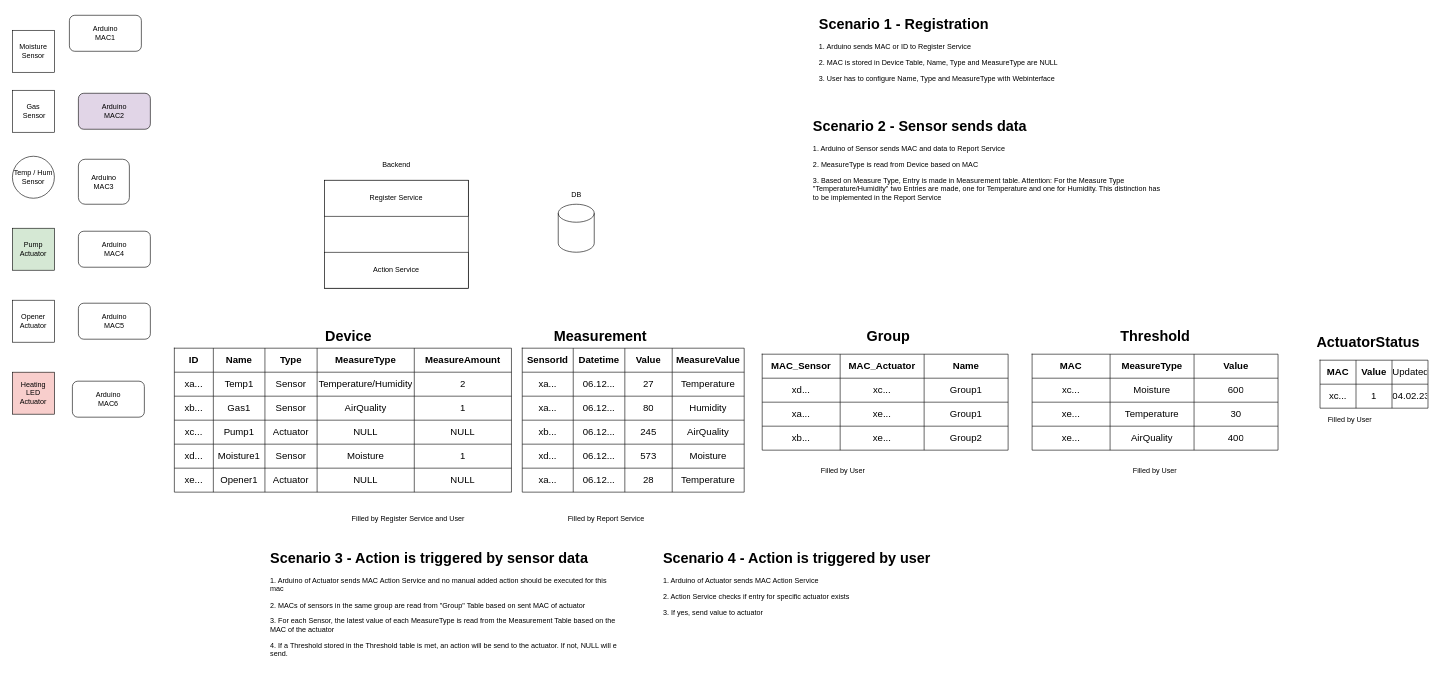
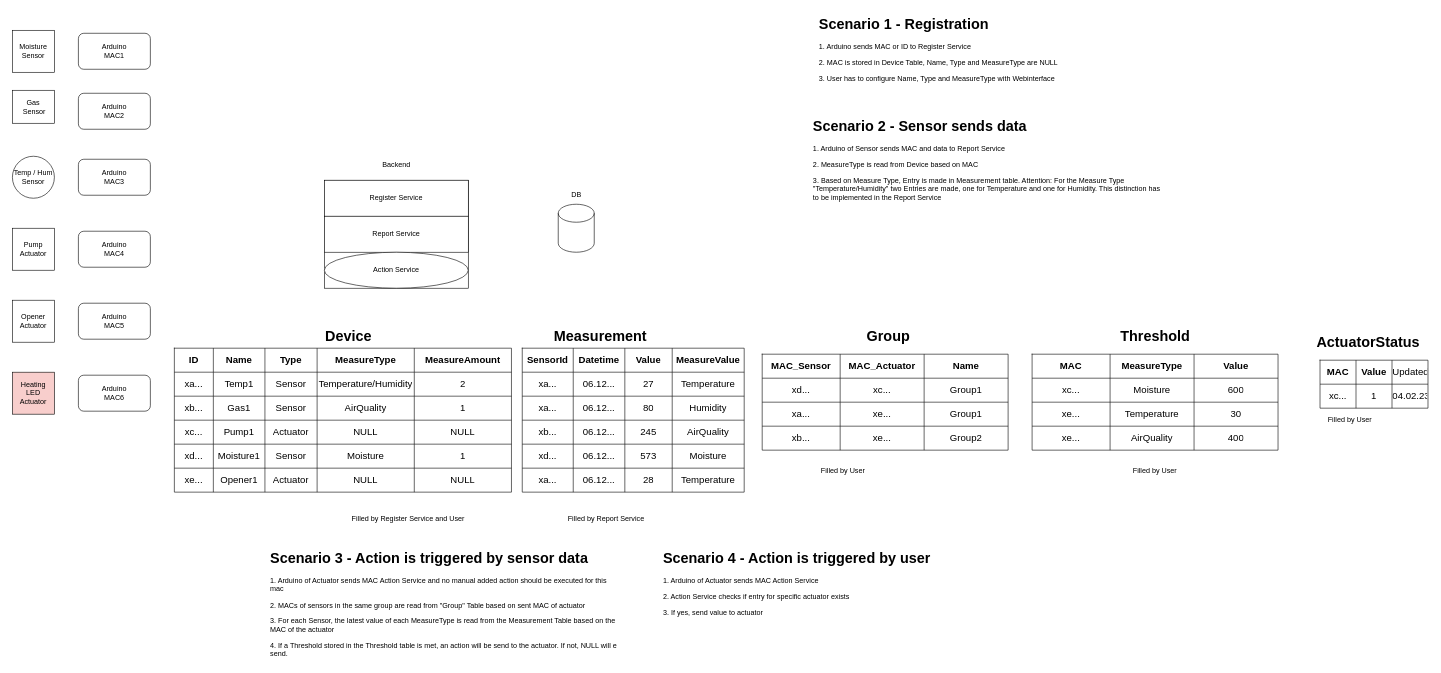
(105, 33) -> (114, 51)
(33, 111) -> (33, 107)
(114, 111) -> (114, 111)
(104, 182) -> (114, 177)
none -> (396, 234)
(33, 249) -> (33, 249)
(396, 270) -> (396, 270)
(108, 399) -> (114, 393)
